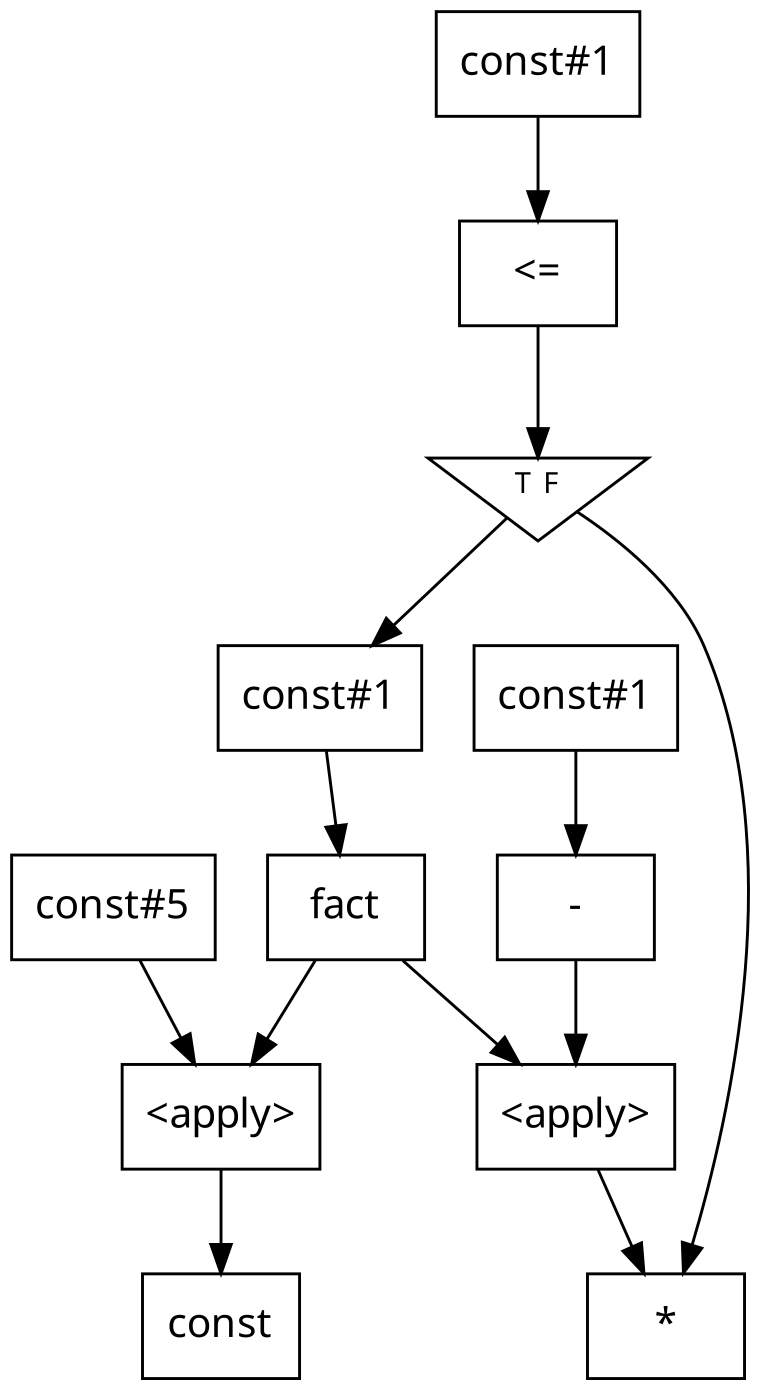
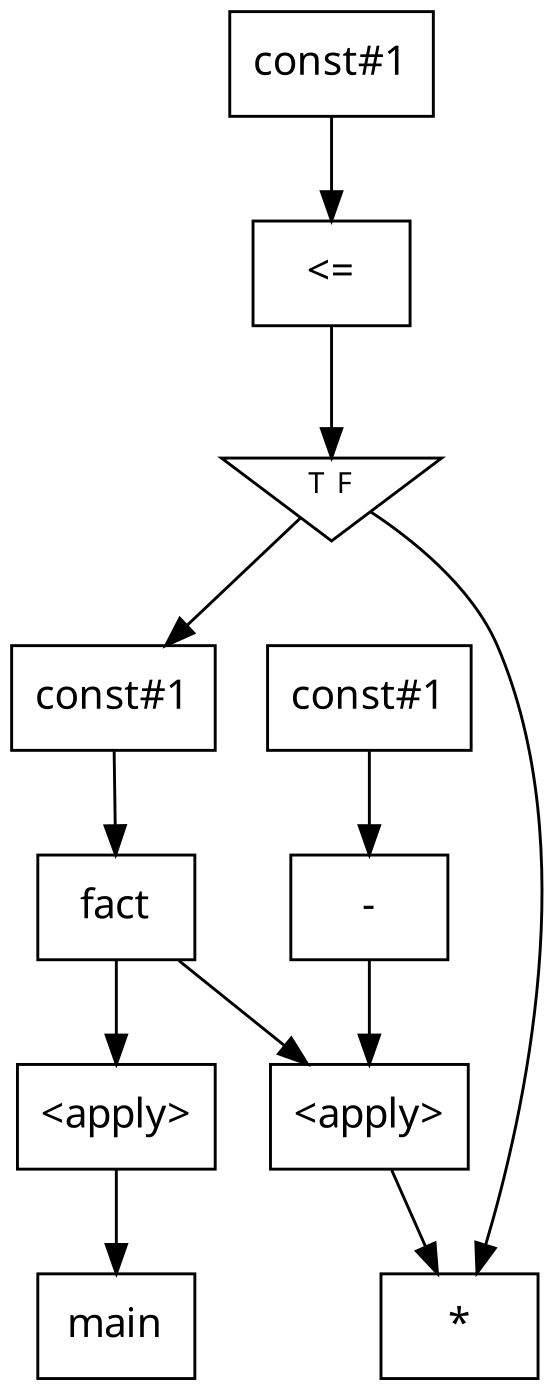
(113, 907) -> none
(221, 1326) -> (116, 1326)
